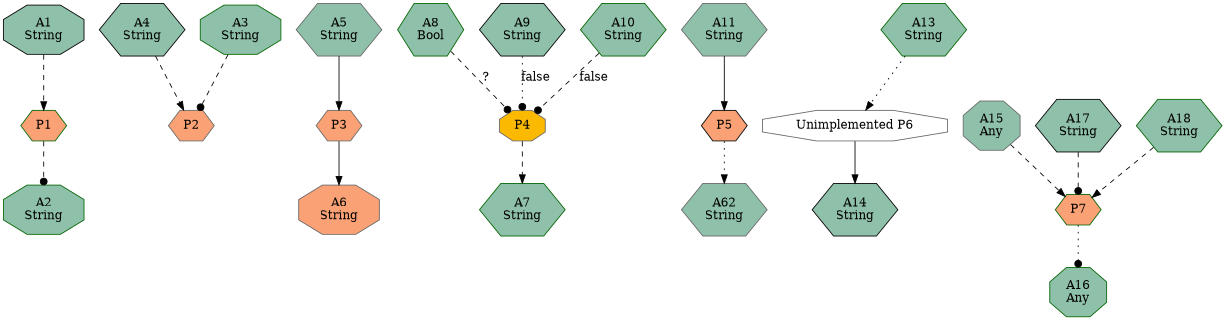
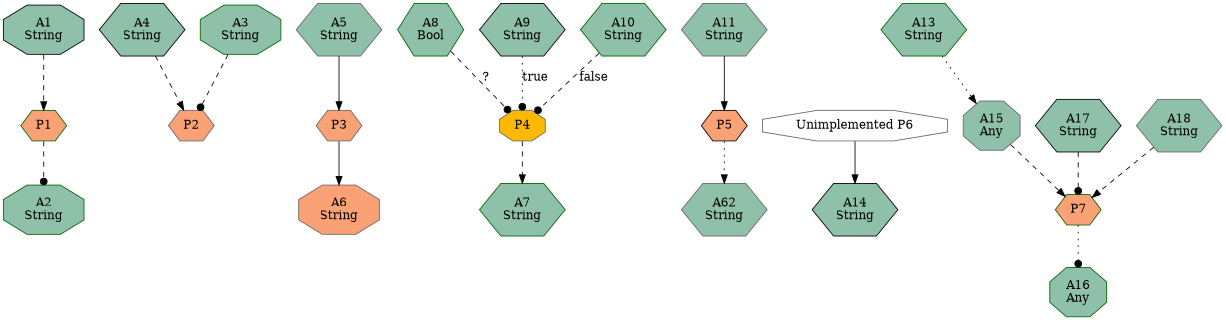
(535, 78) -> (535, 78)
(888, 80) -> (956, 76)
(1179, 126) -> (1179, 126)
